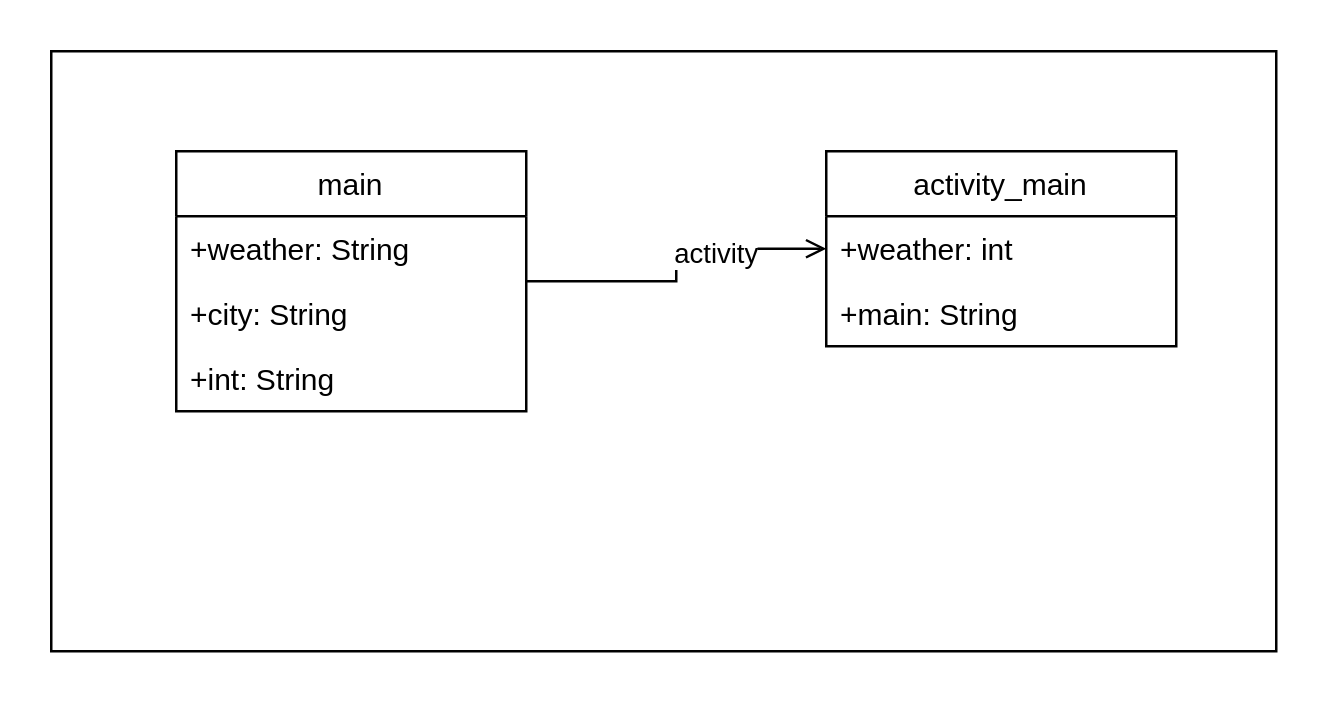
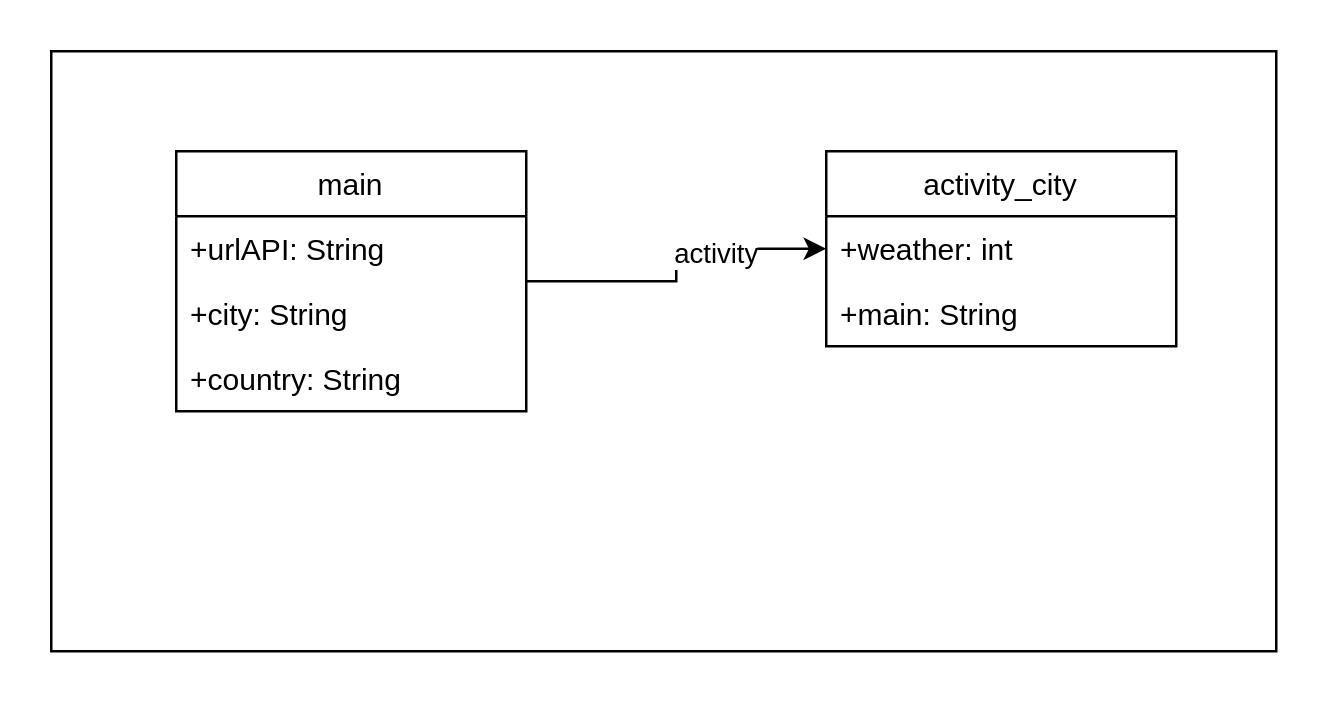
(1000, 185) -> (1000, 185)
(812, 249) -> (808, 249)
(313, 250) -> (300, 250)
(275, 380) -> (313, 380)
